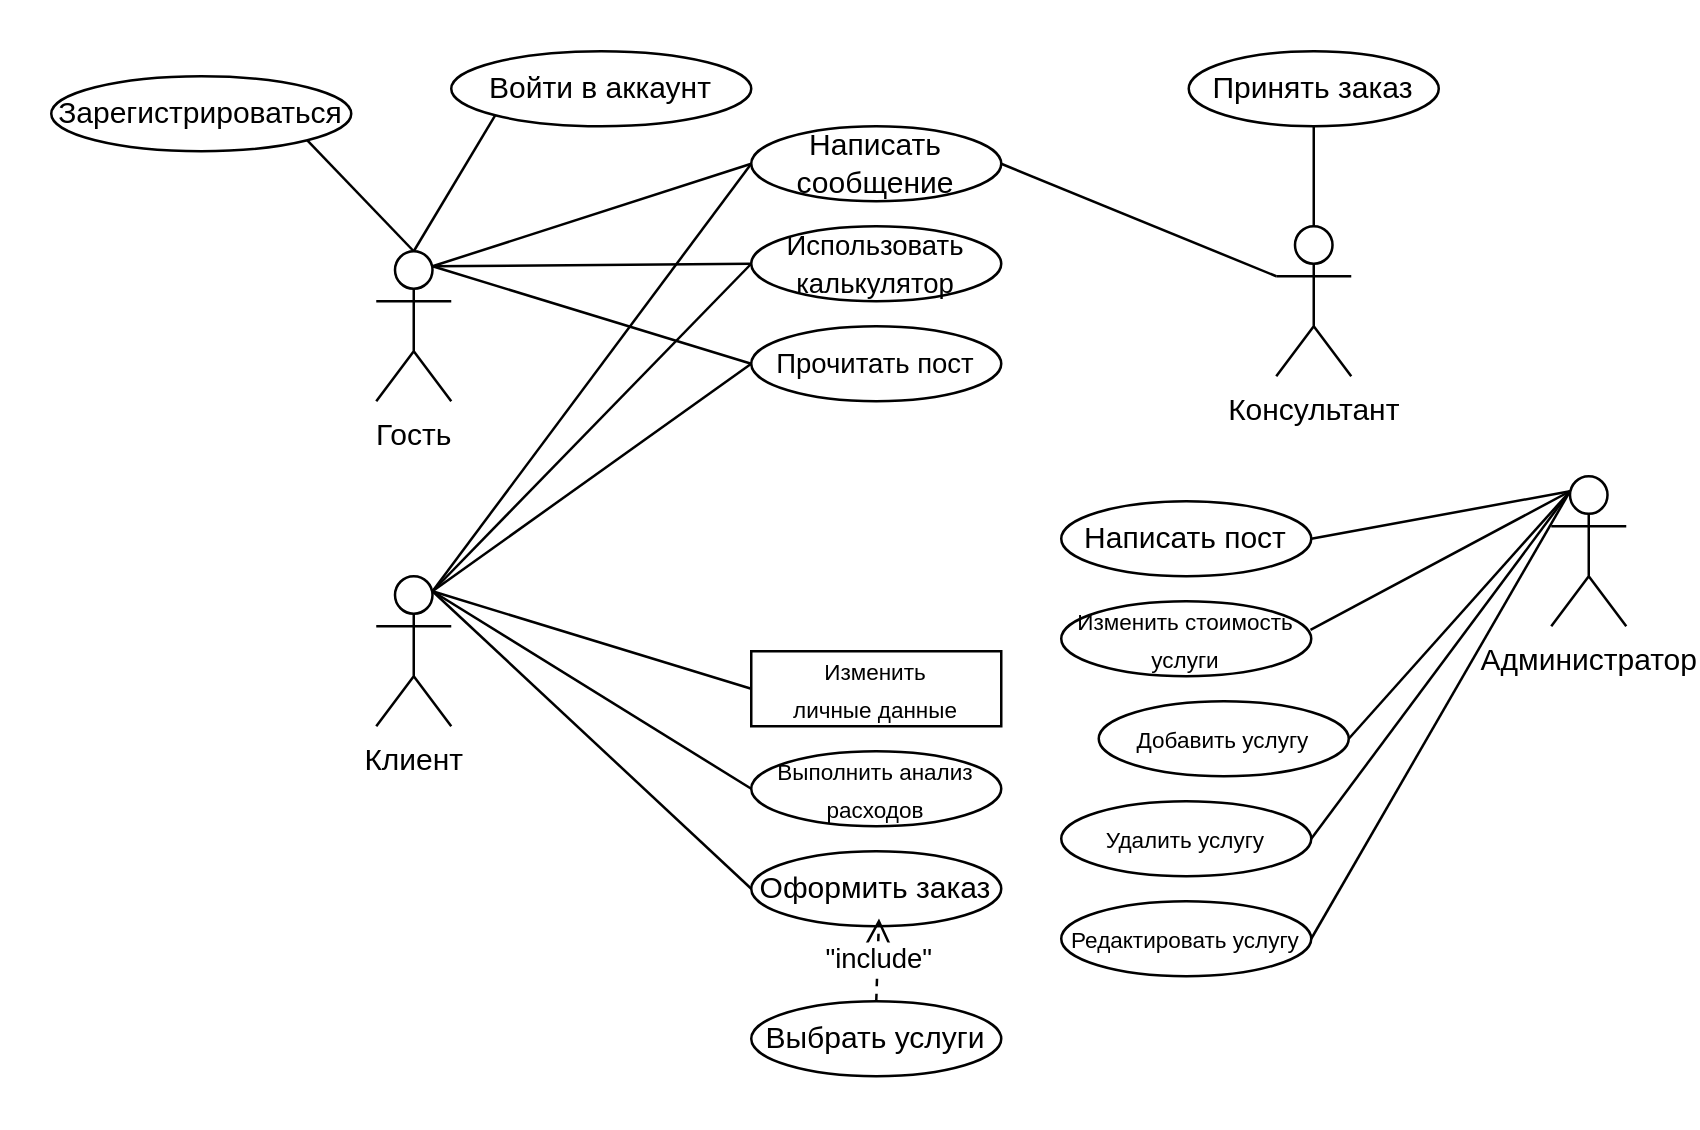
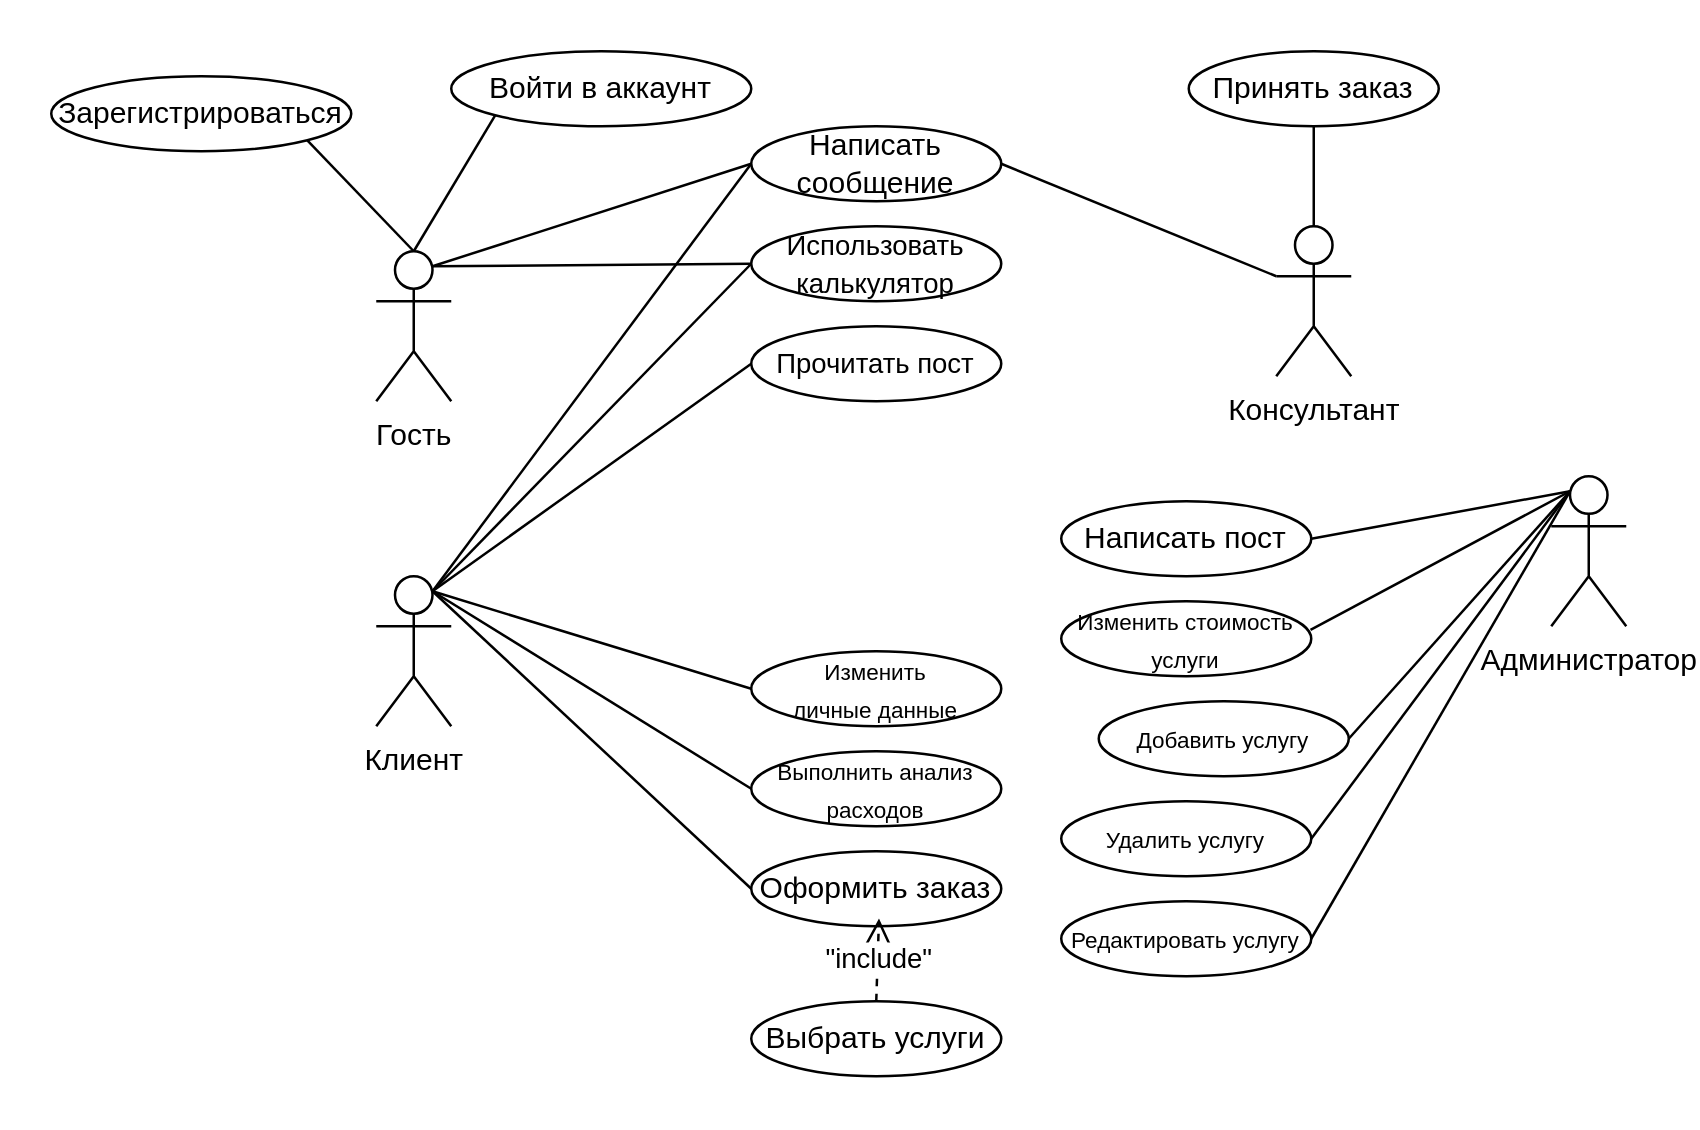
(534, 297) -> none
(876, 689) -> (876, 689)
